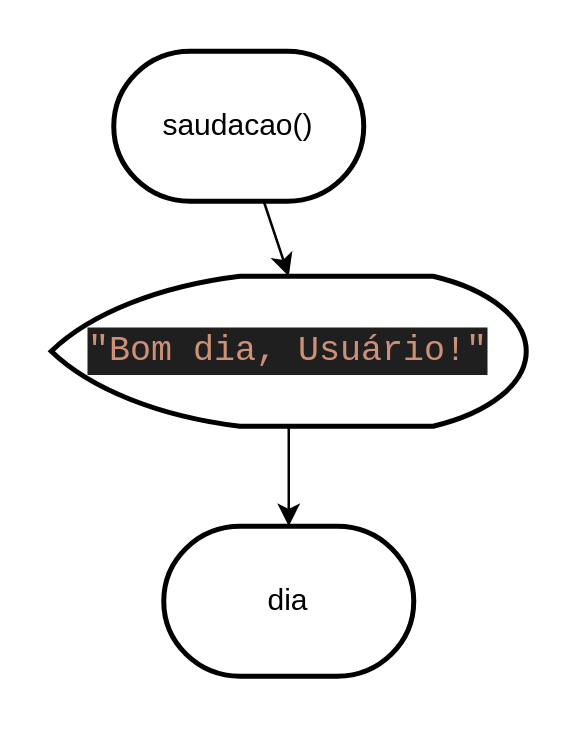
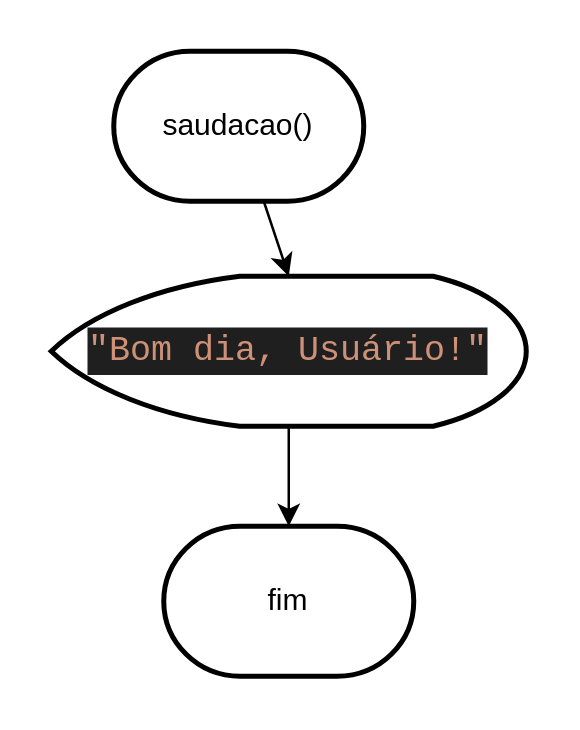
(289, 601) -> (289, 601)
